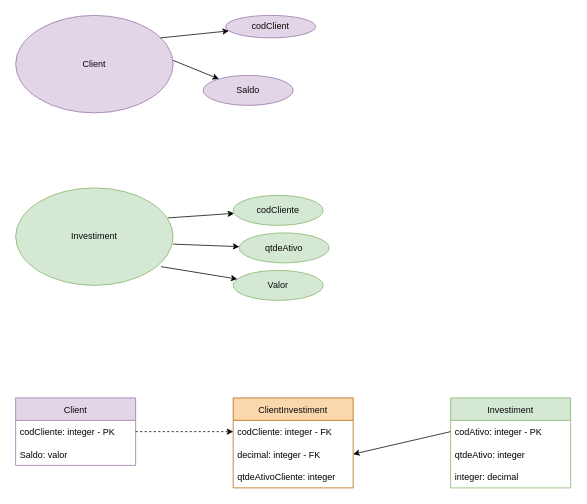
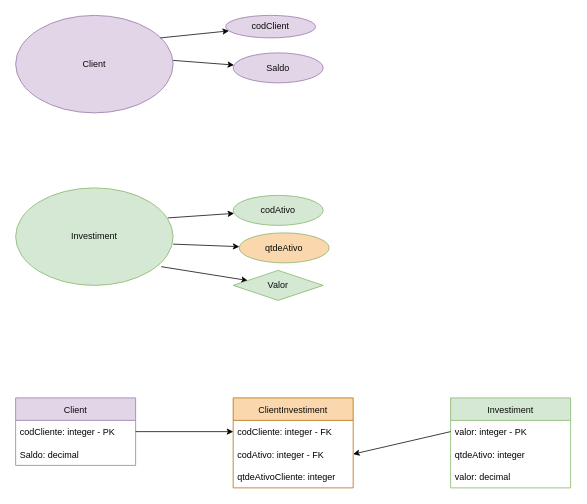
(248, 90) -> (278, 68)
(278, 210) -> (278, 210)
(284, 248) -> (284, 248)
(278, 285) -> (278, 285)
(182, 432) -> (182, 432)
(503, 432) -> (495, 432)
(45, 455) -> (49, 455)
(282, 455) -> (285, 455)
(489, 477) -> (484, 477)
